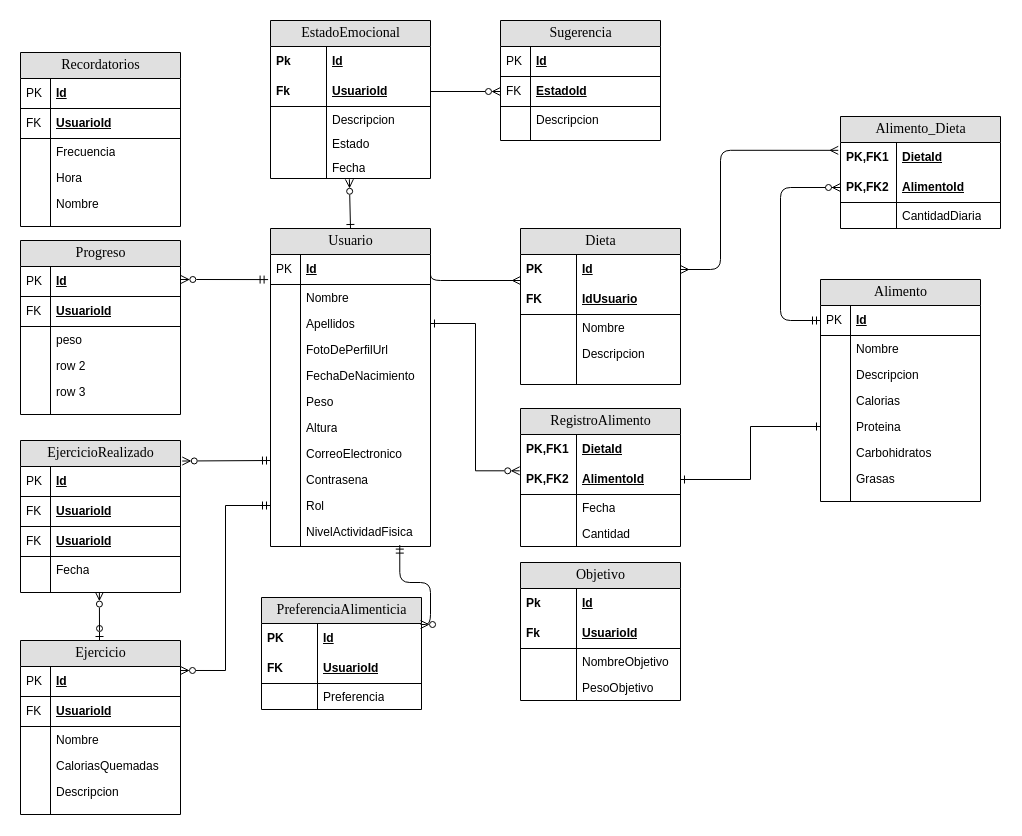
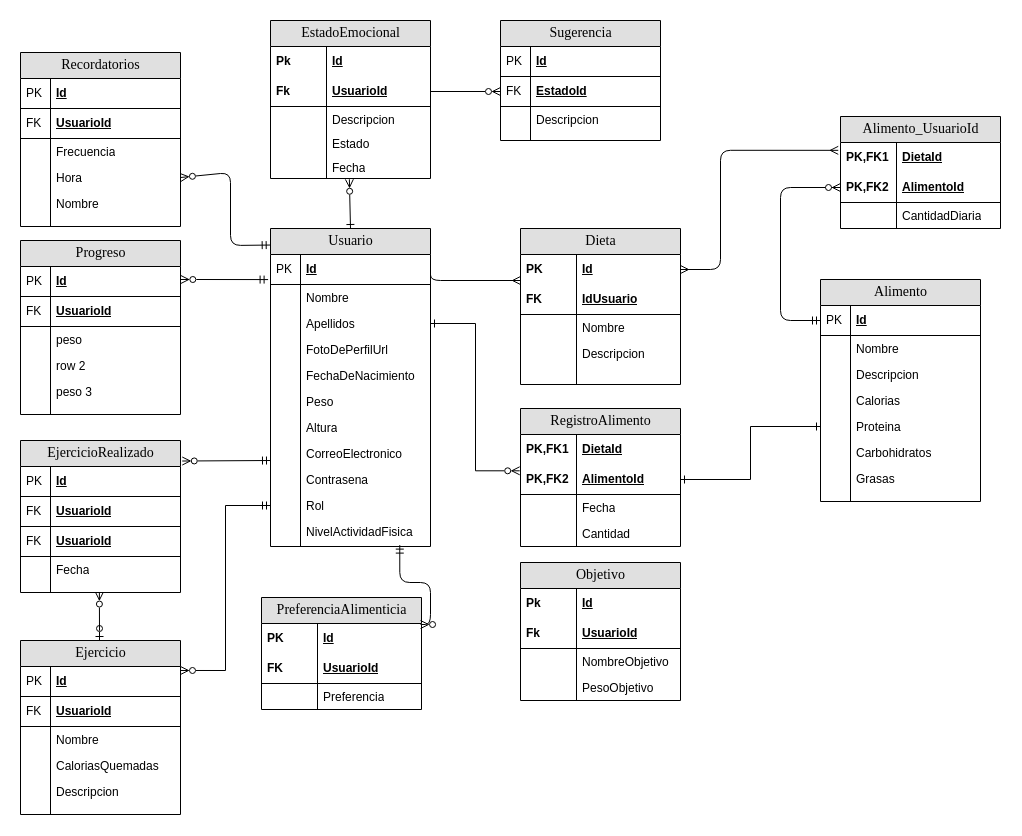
(921, 130) -> (921, 130)
none -> (231, 212)
(72, 393) -> (75, 393)
